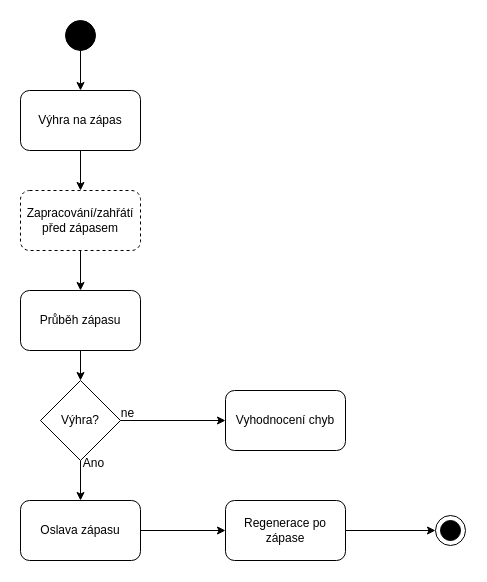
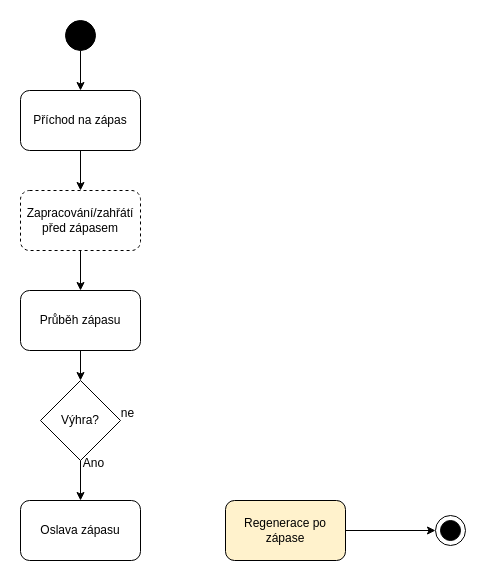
(81, 121) -> (81, 121)
(170, 421) -> none
(286, 421) -> none
(180, 531) -> none
(286, 531) -> (286, 531)
